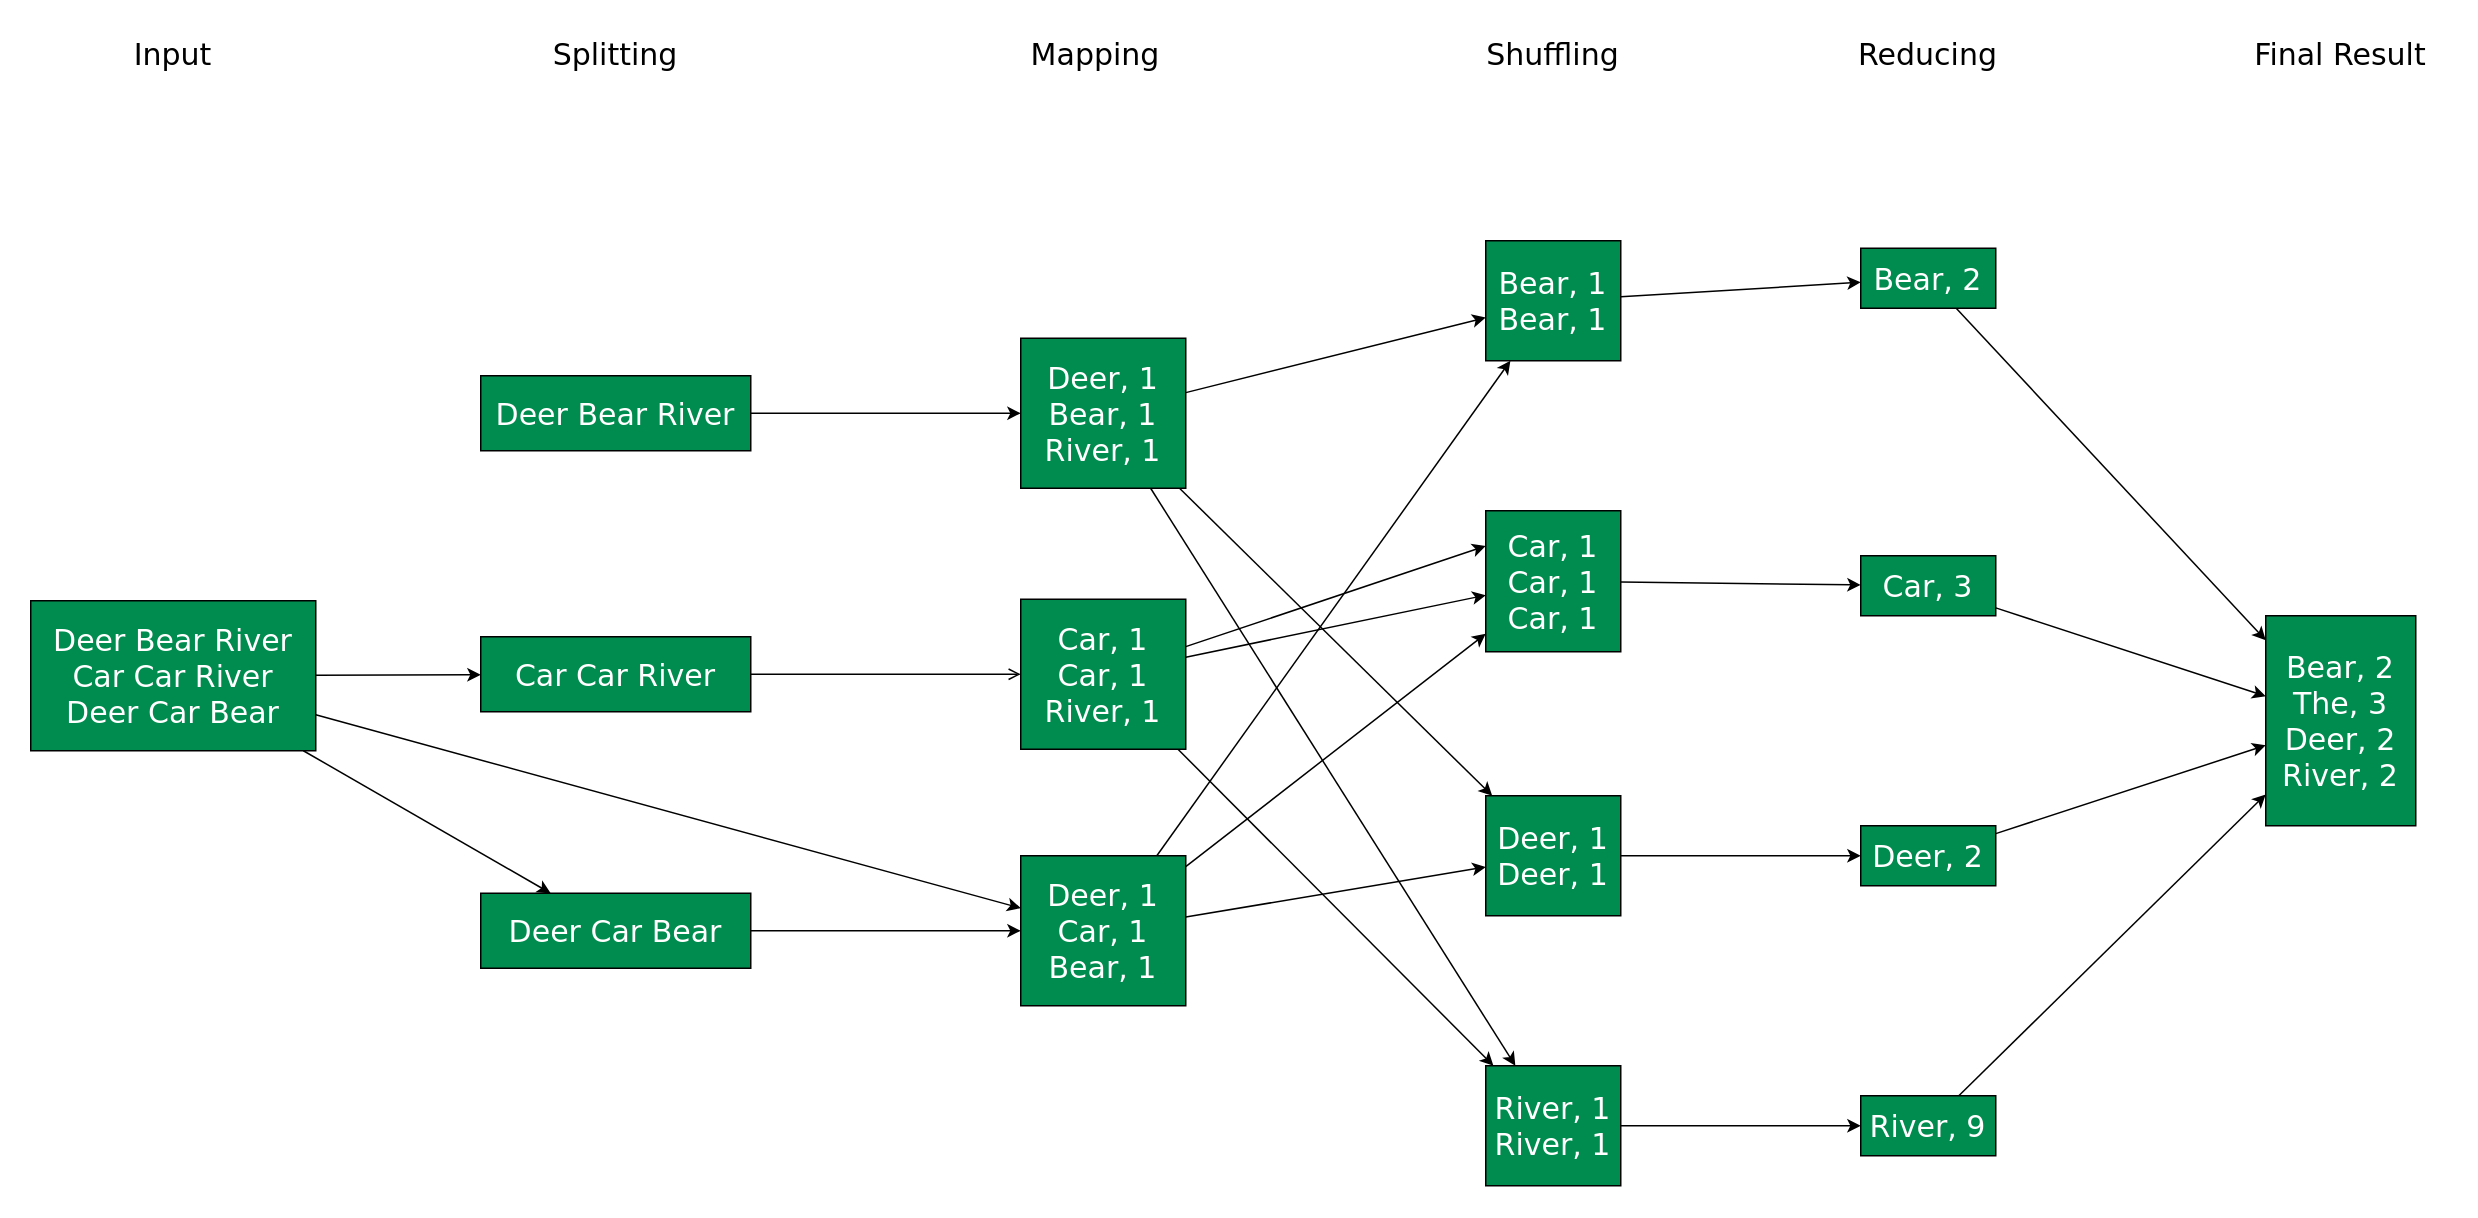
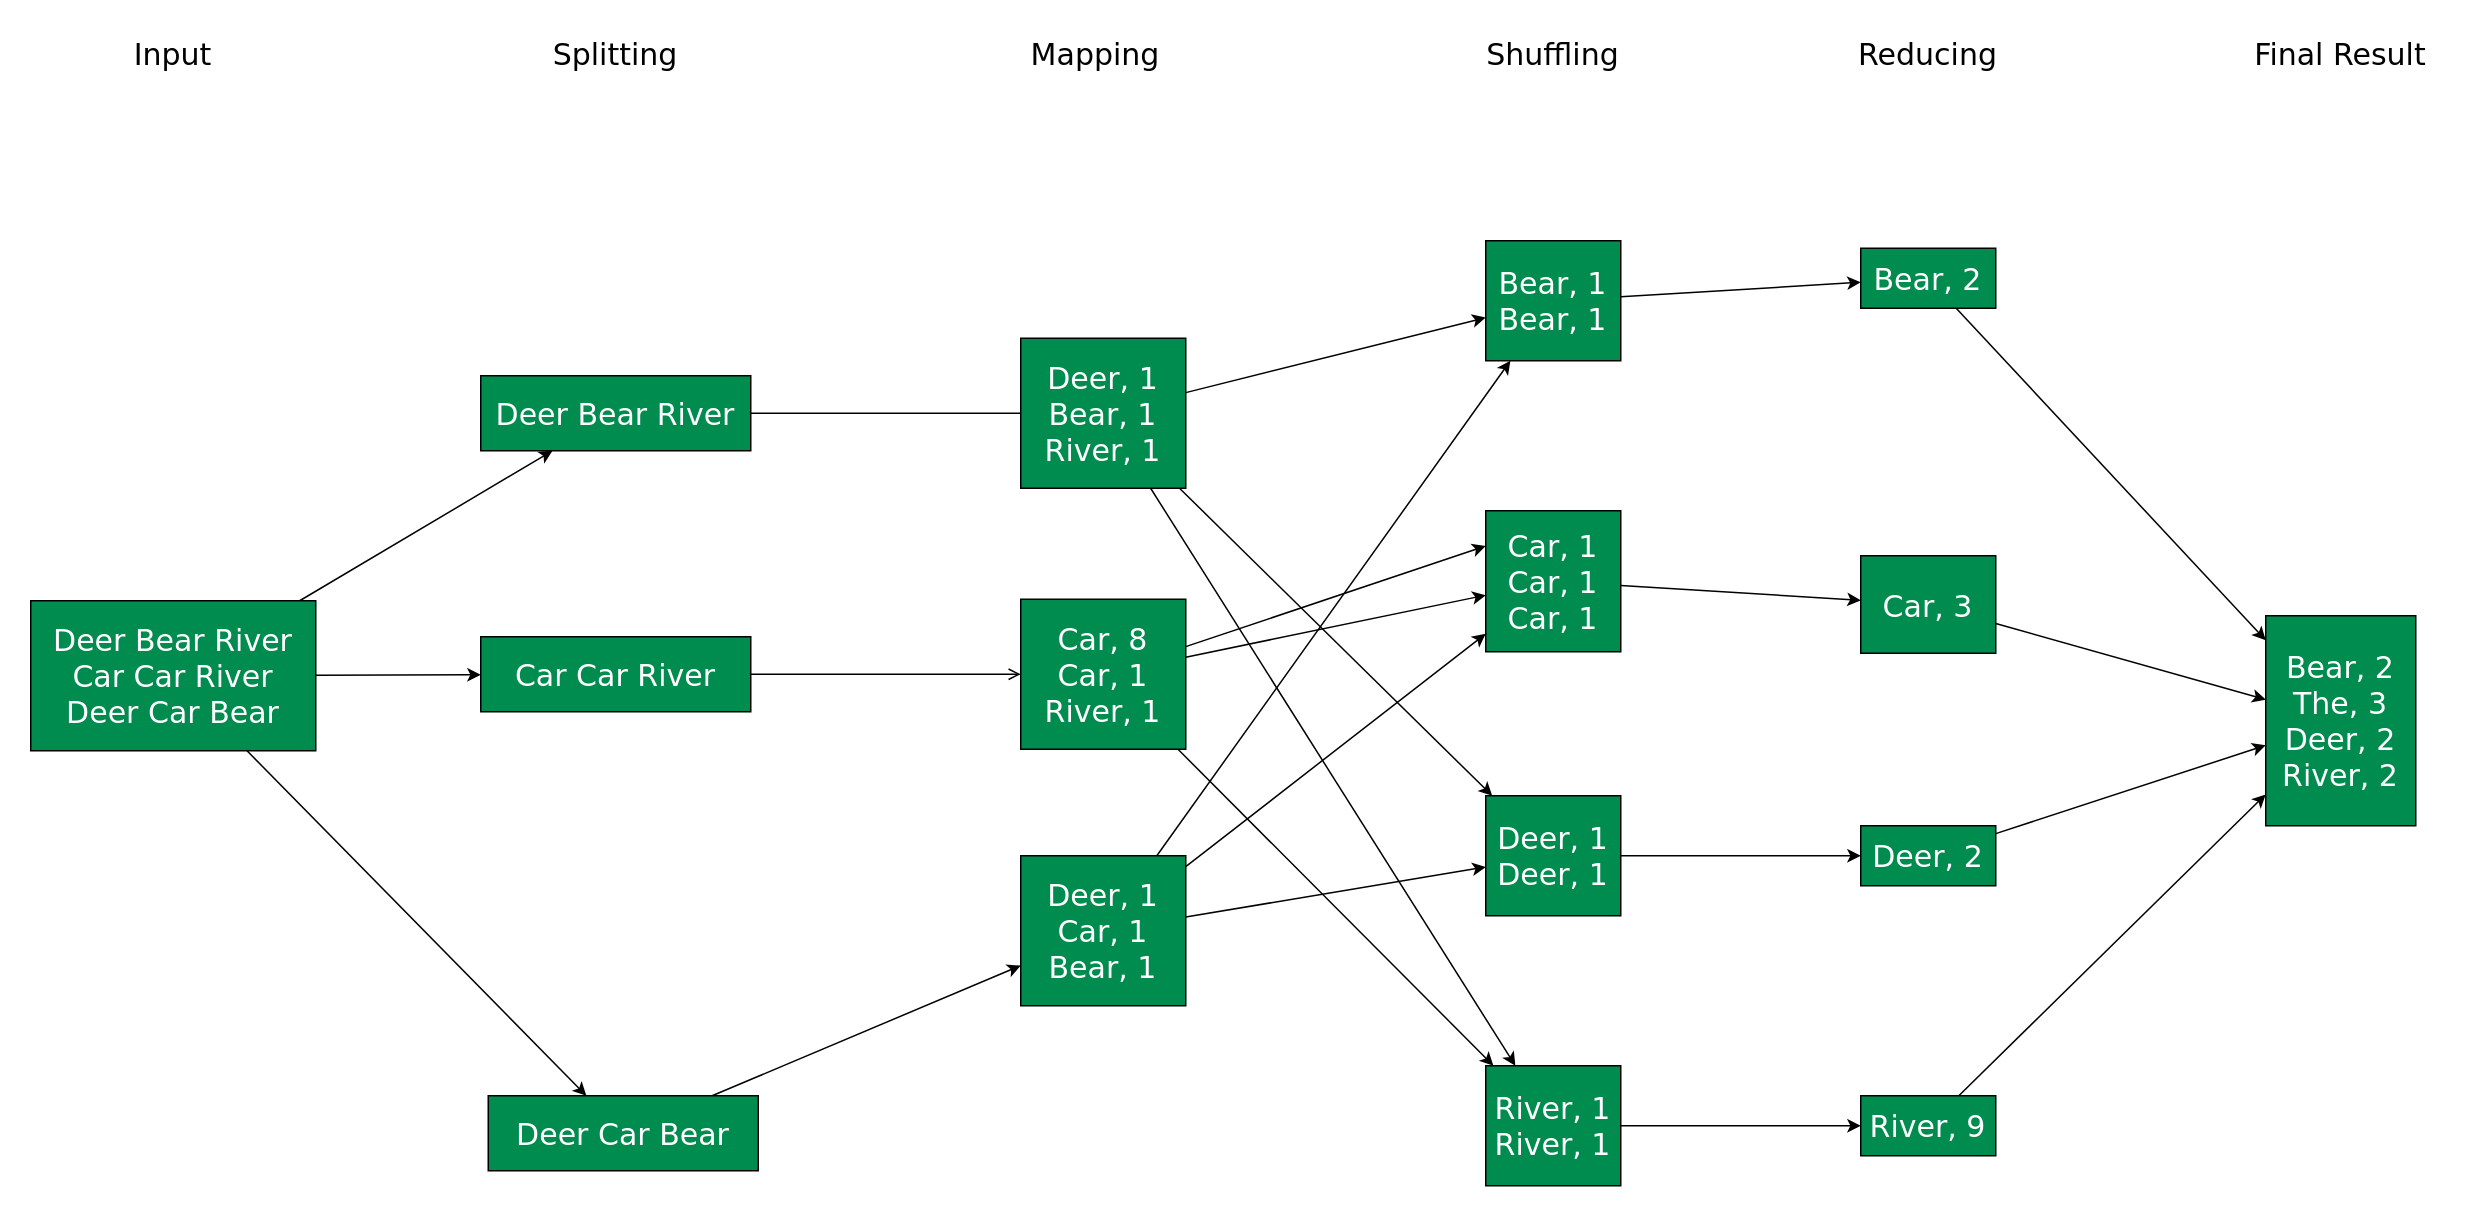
(1009, 413) -> (1013, 413)
(1928, 586) -> (1928, 605)
(1103, 674) -> (1103, 674)
(663, 810) -> (422, 528)
(616, 931) -> (623, 1133)
